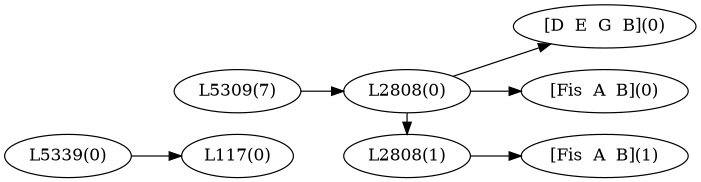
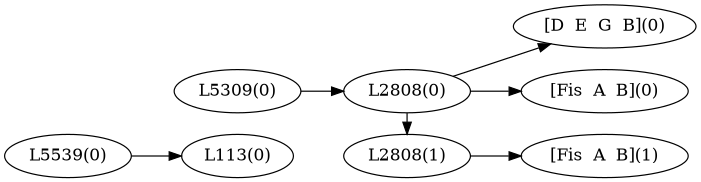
(238, 91) -> (238, 91)
(68, 156) -> (68, 156)
(238, 156) -> (238, 156)
